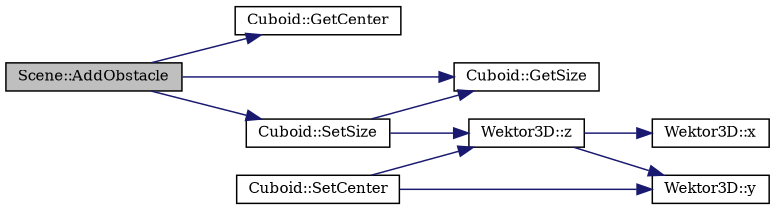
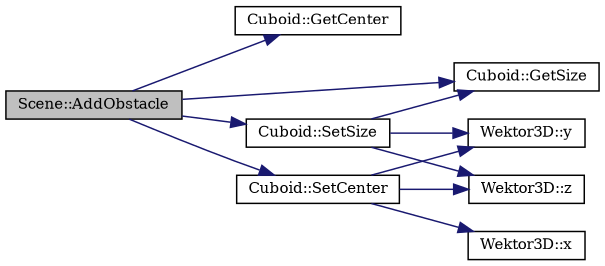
(611, 133) -> (415, 215)
none -> (194, 145)
(611, 159) -> (421, 133)
